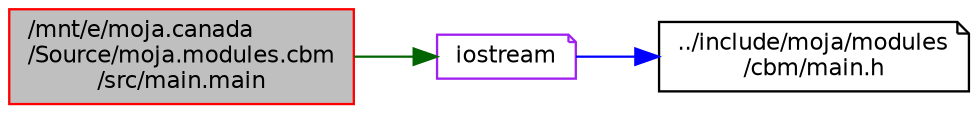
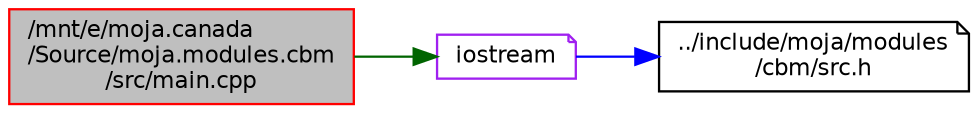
(182, 57) -> (182, 57)
(814, 57) -> (814, 57)
